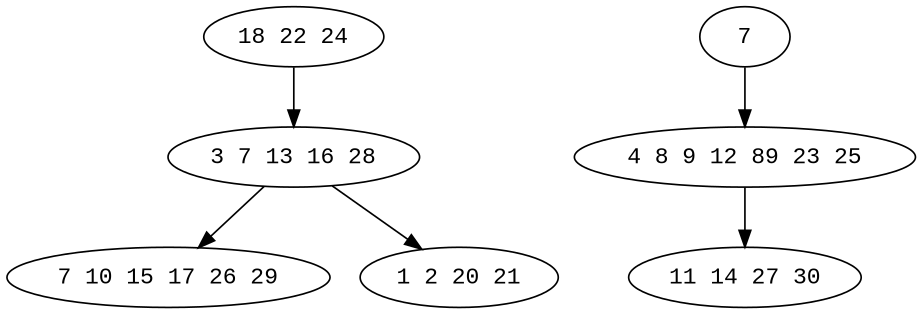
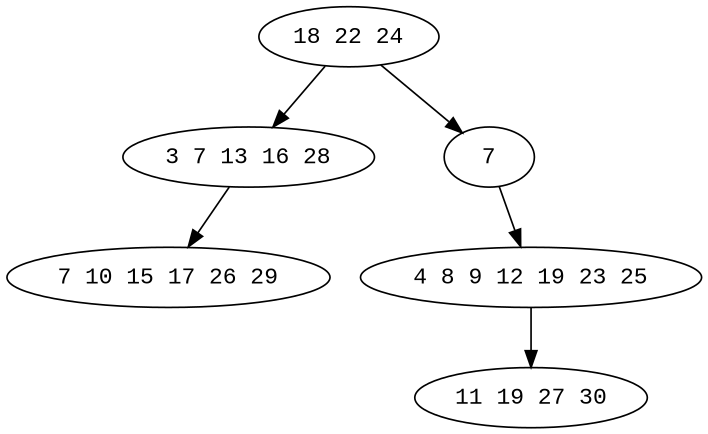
none -> (415, 93)
(745, 157) -> (531, 277)
(459, 277) -> none
(745, 277) -> (531, 398)
